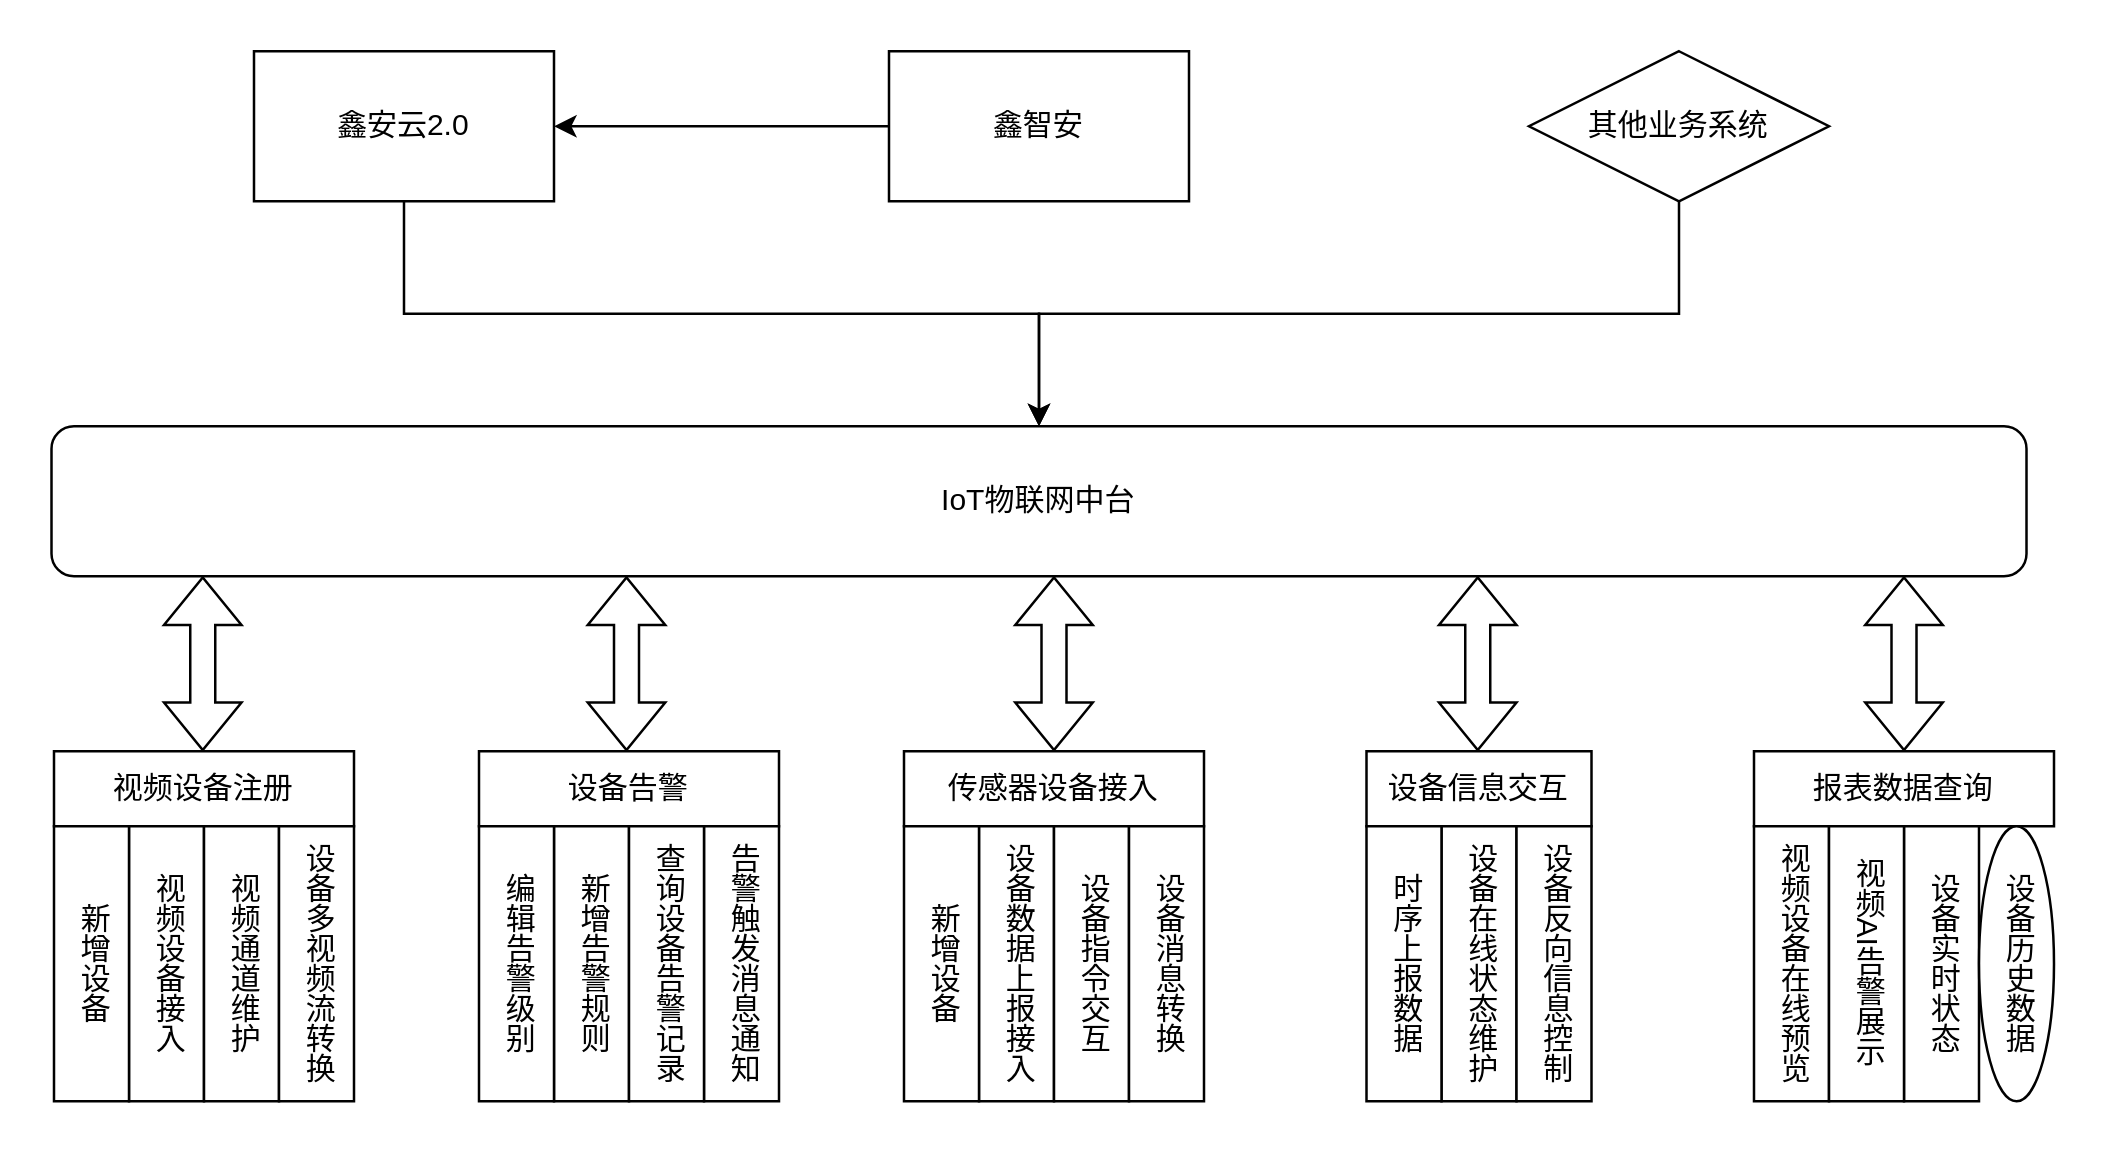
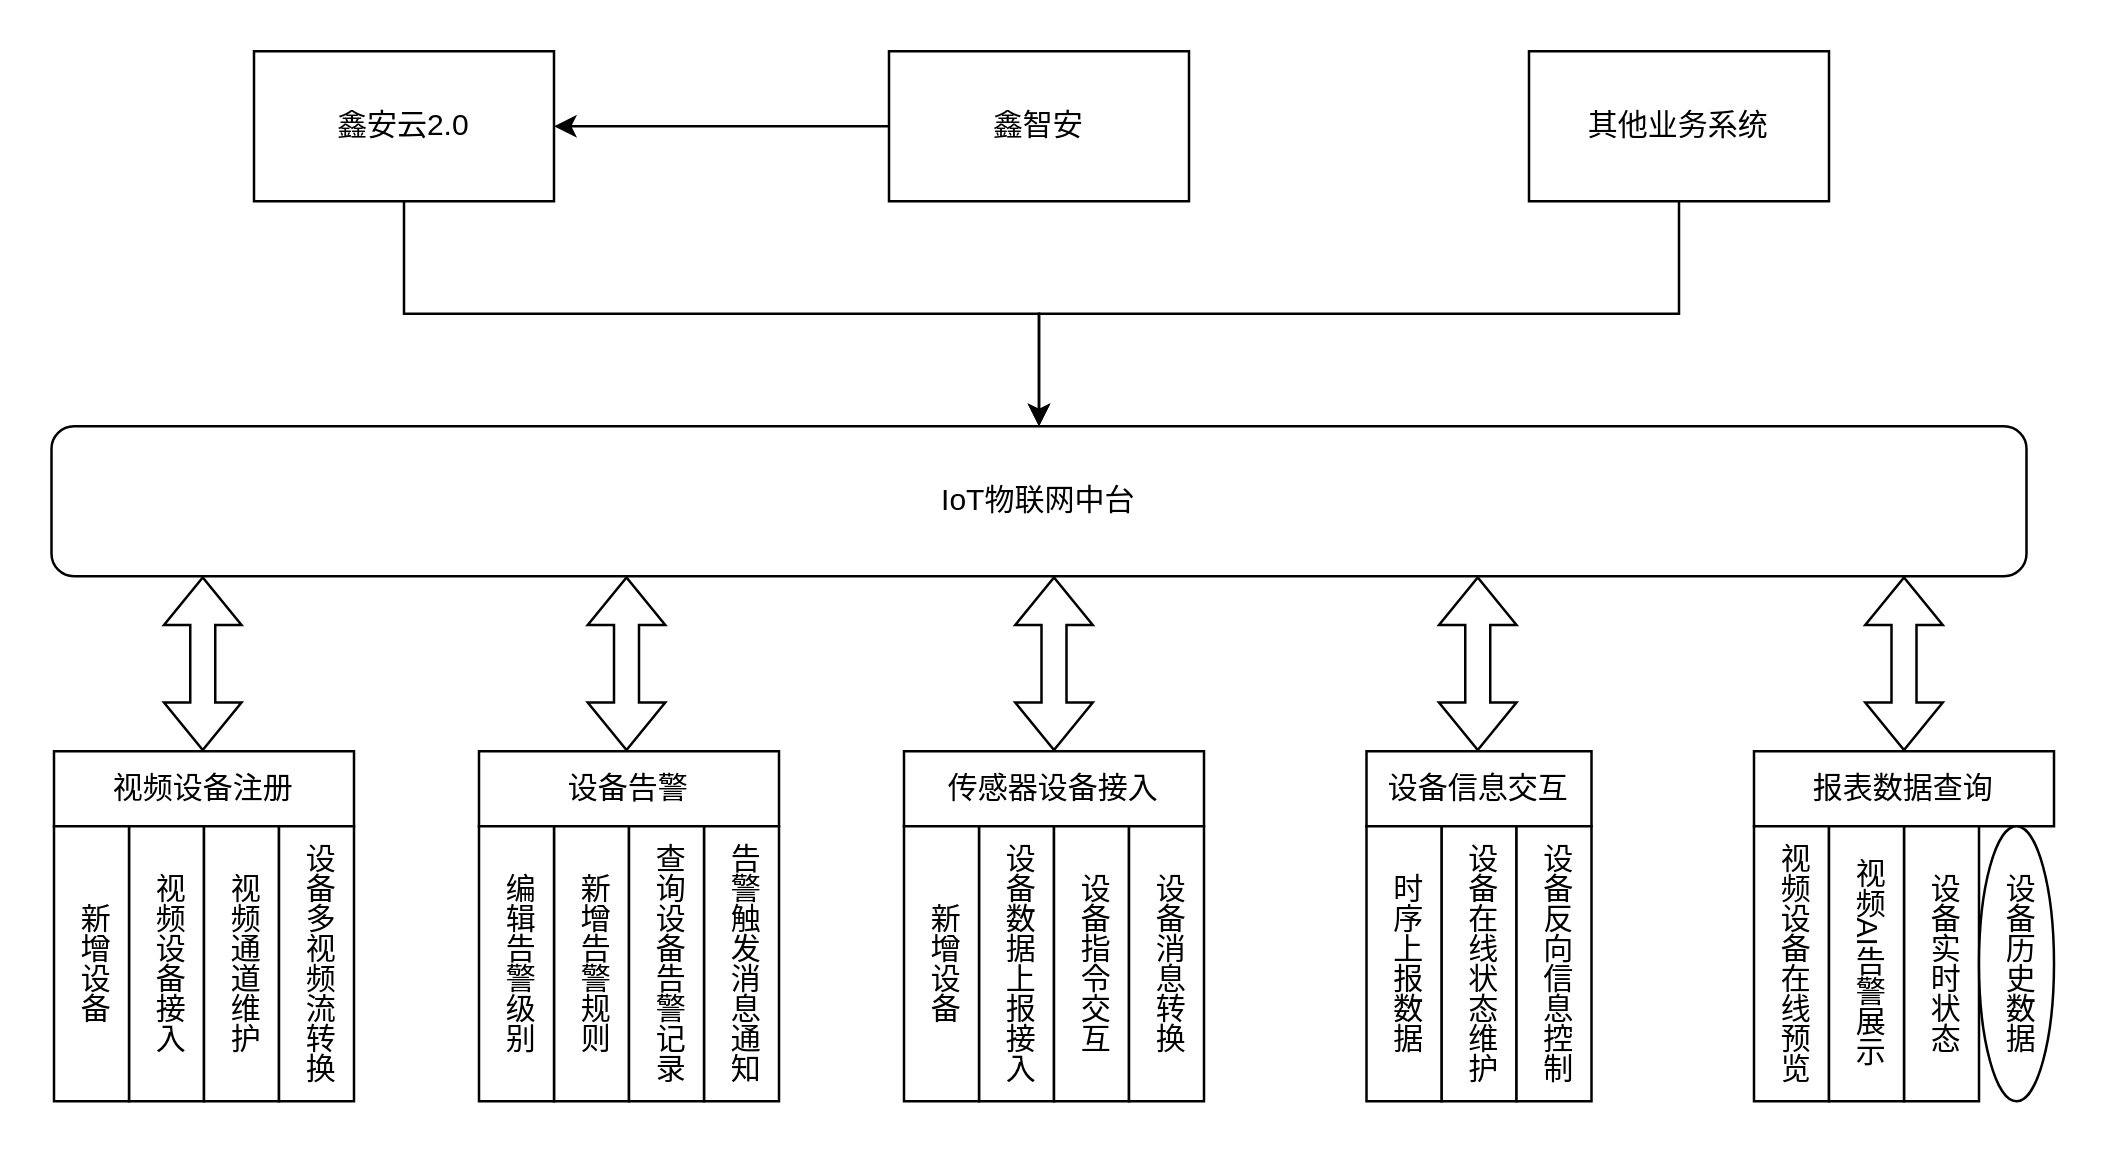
(1679, 126) -> (1679, 126)
